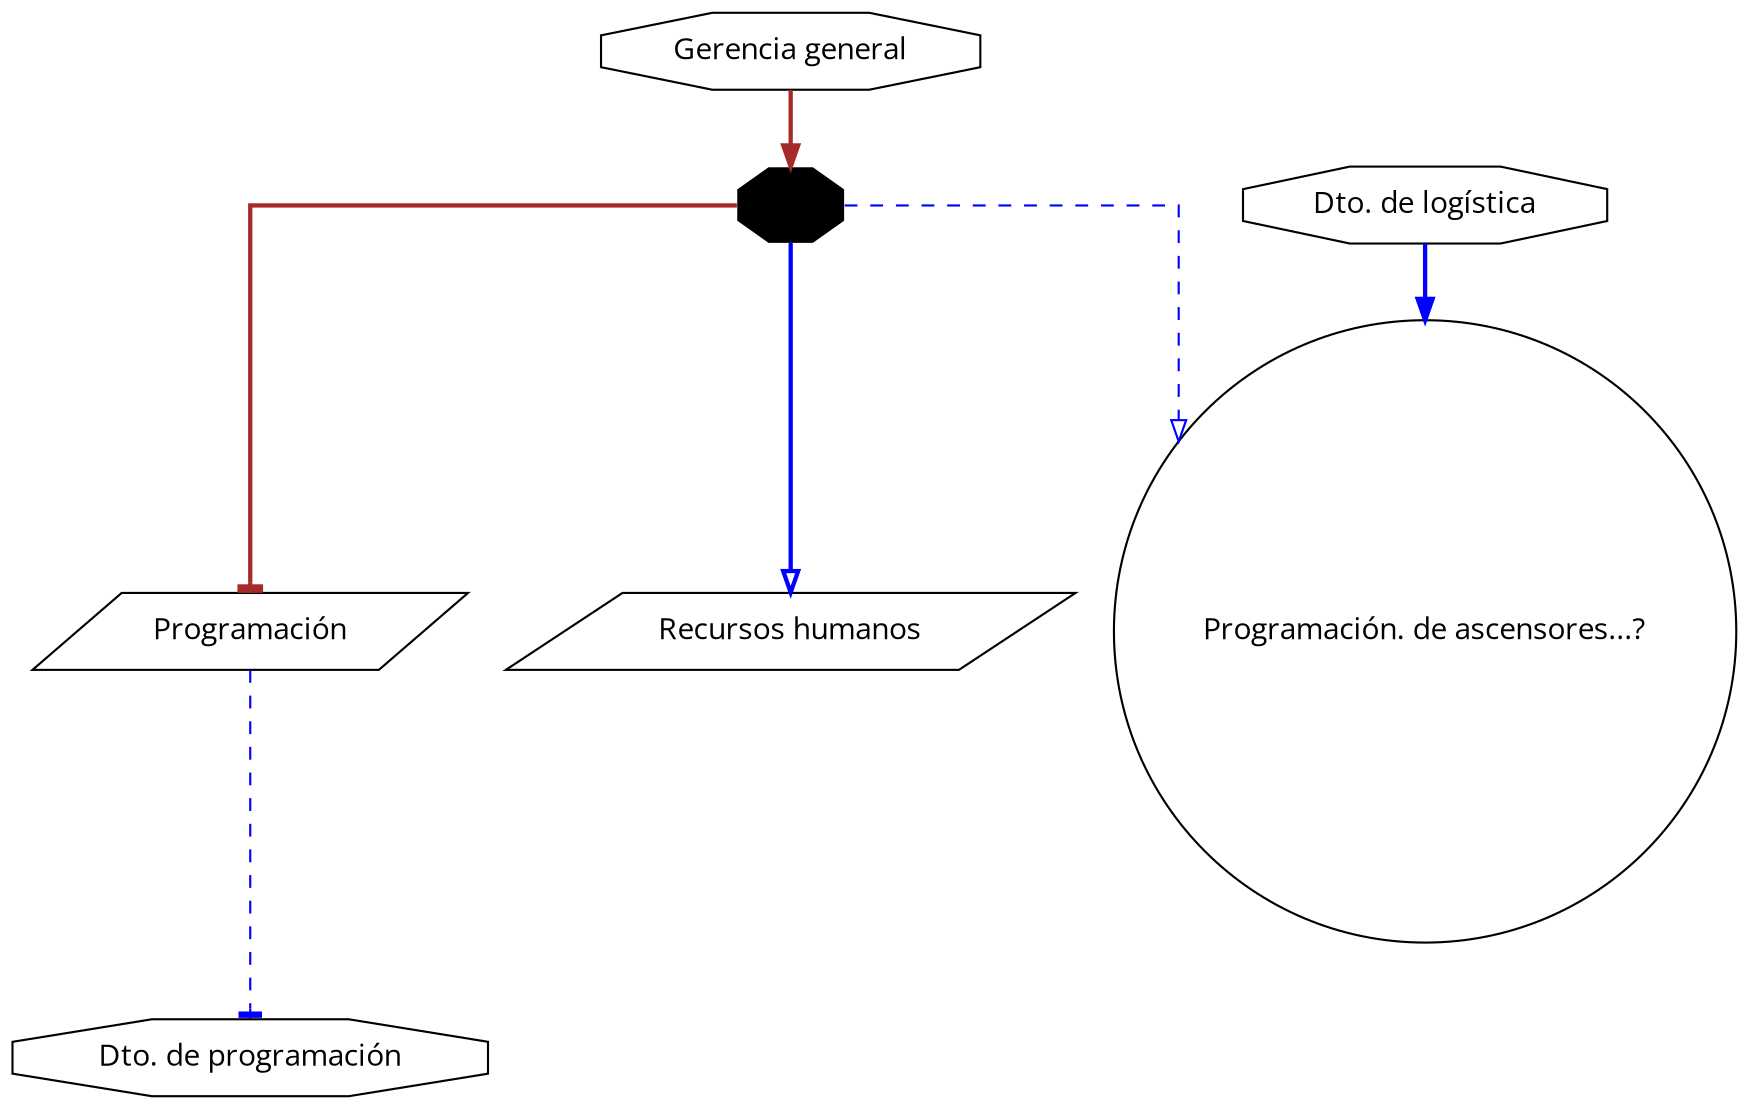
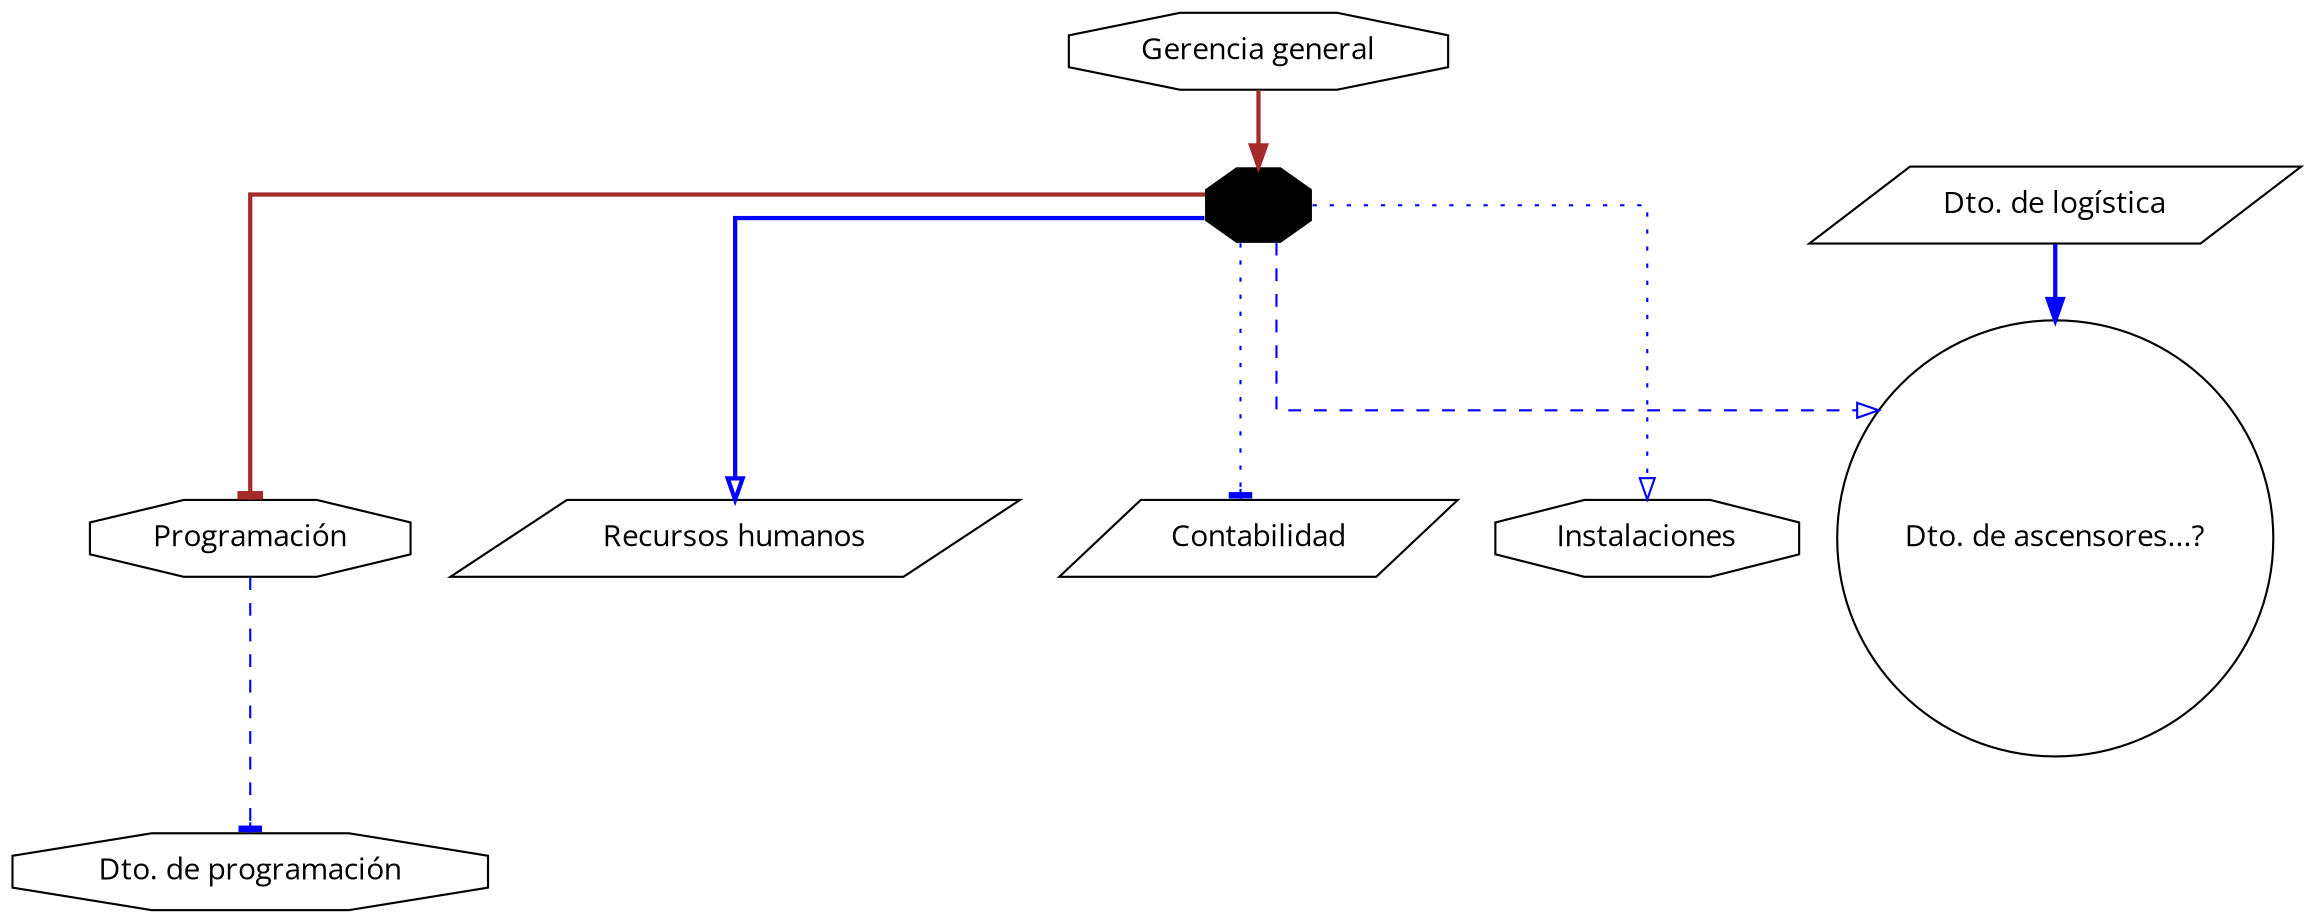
(1425, 205) -> (2055, 205)
none -> (1258, 538)
none -> (1647, 538)
(250, 631) -> (250, 538)
(1425, 631) -> (2055, 538)
